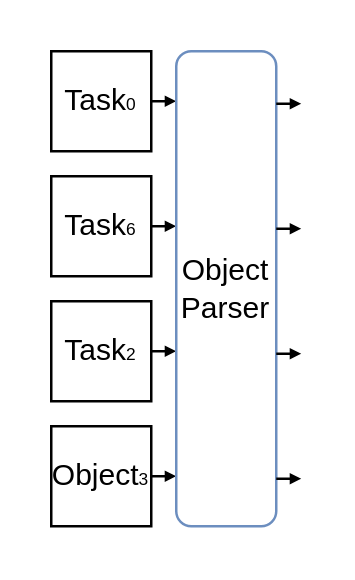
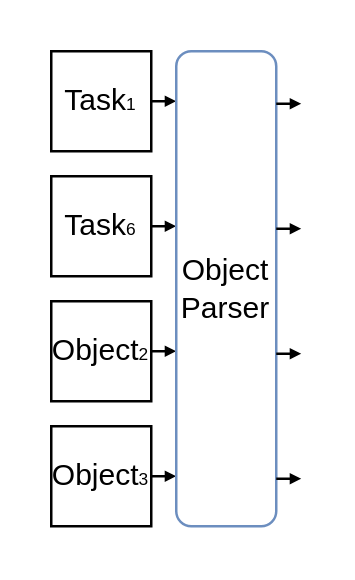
(101, 101) -> (101, 101)
(101, 351) -> (101, 351)
